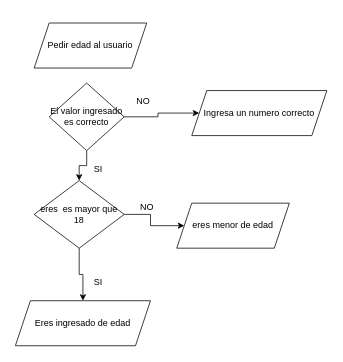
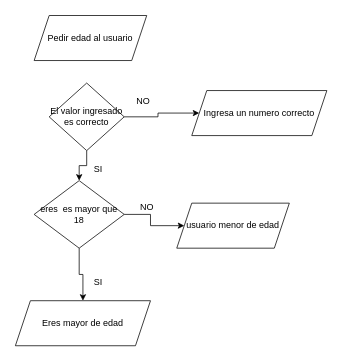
(90, 45) -> (90, 38)
(233, 225) -> (233, 225)
(83, 323) -> (83, 323)
